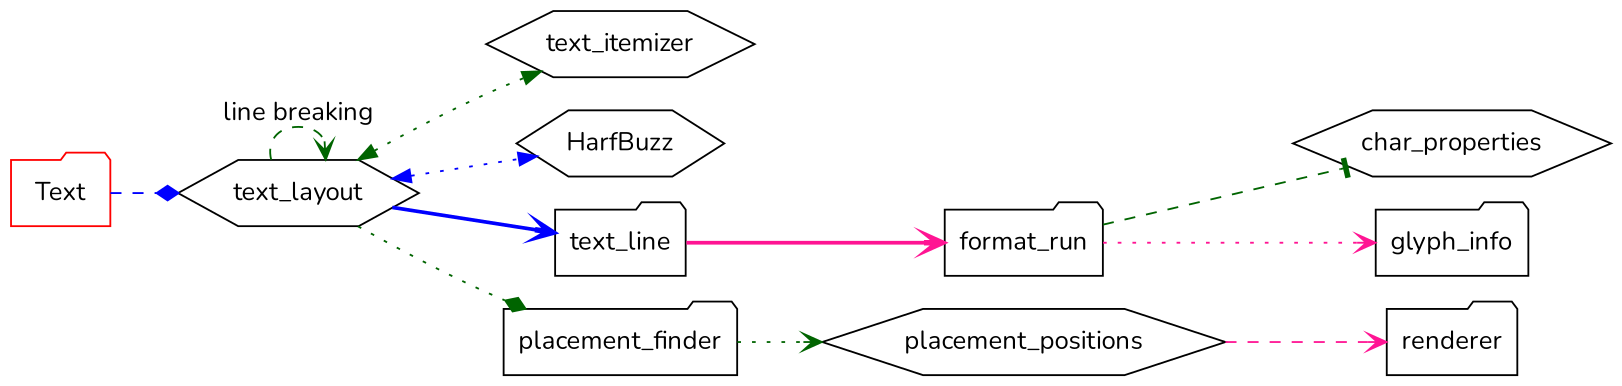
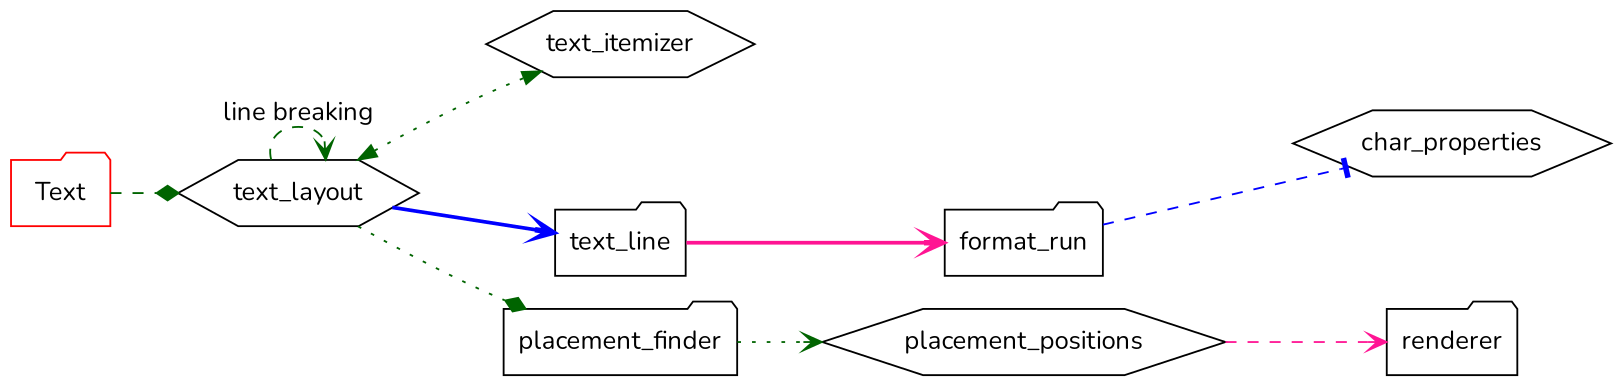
(620, 143) -> none
(133, 193) -> (133, 193)
(1222, 197) -> (1222, 197)
(1452, 243) -> none
